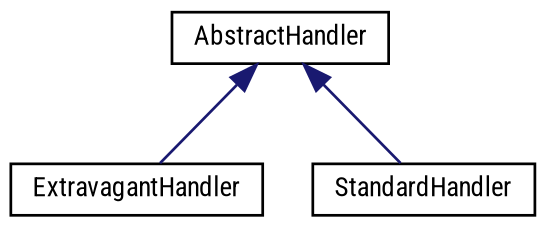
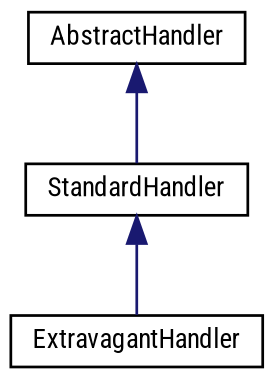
(199, 124) -> (137, 280)
